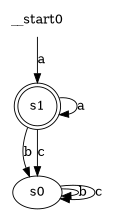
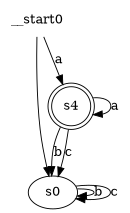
none -> (38, 102)
(37, 106) -> (71, 106)
